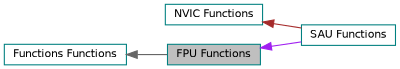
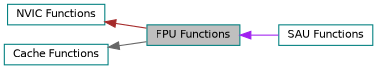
(288, 26) -> (131, 26)
(65, 55) -> (56, 55)
